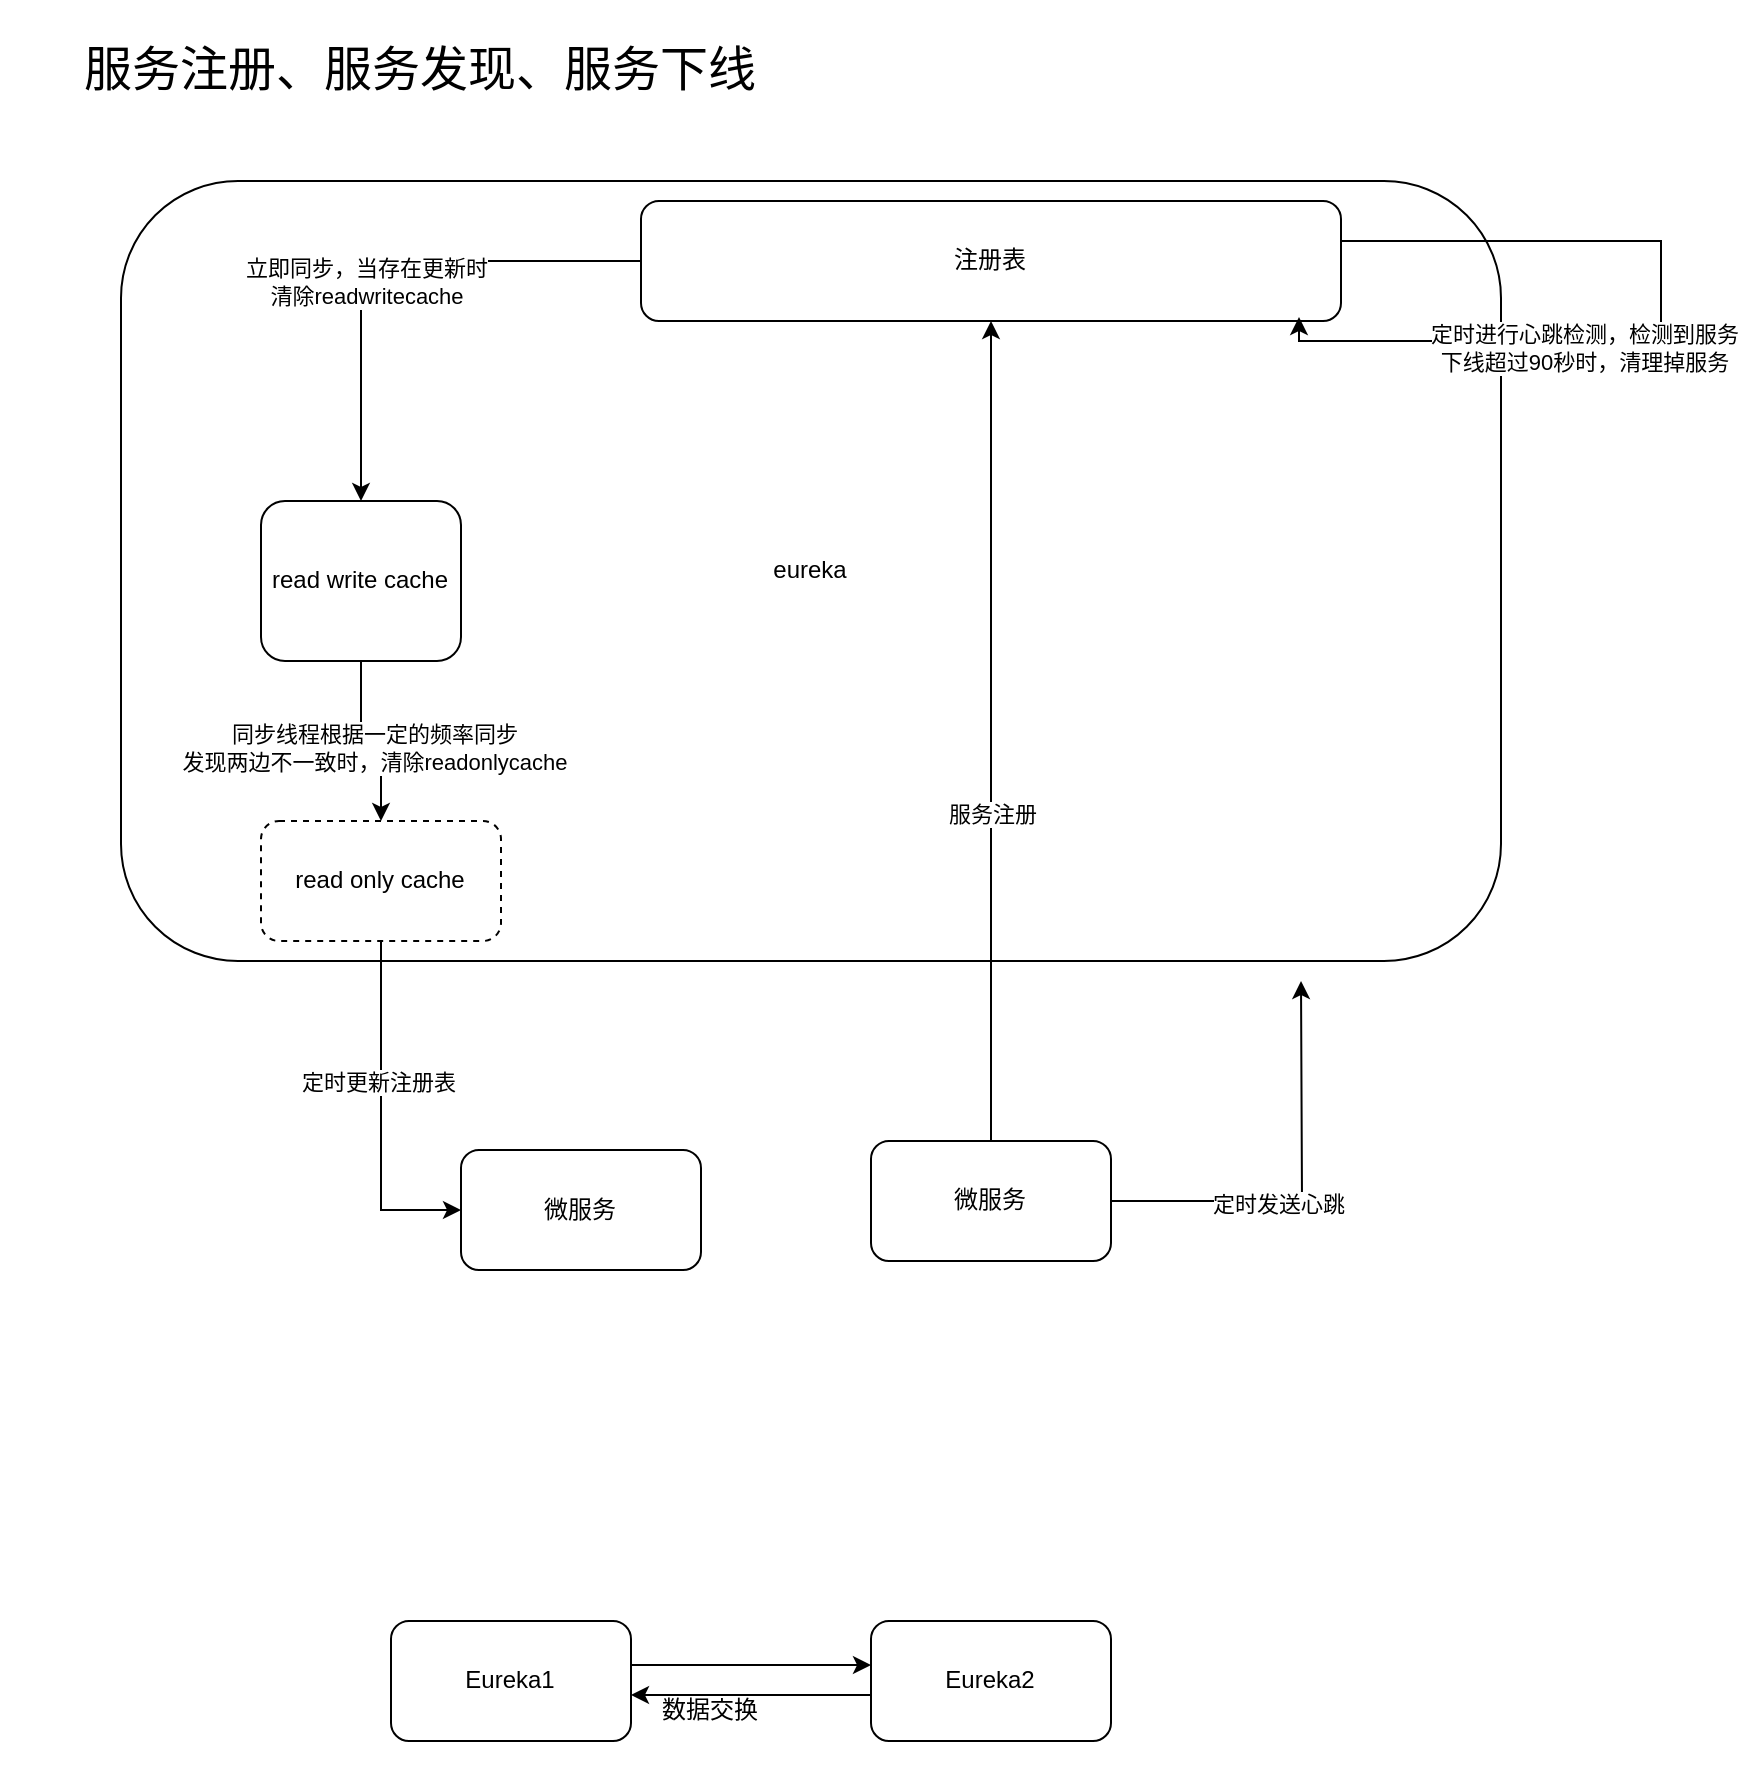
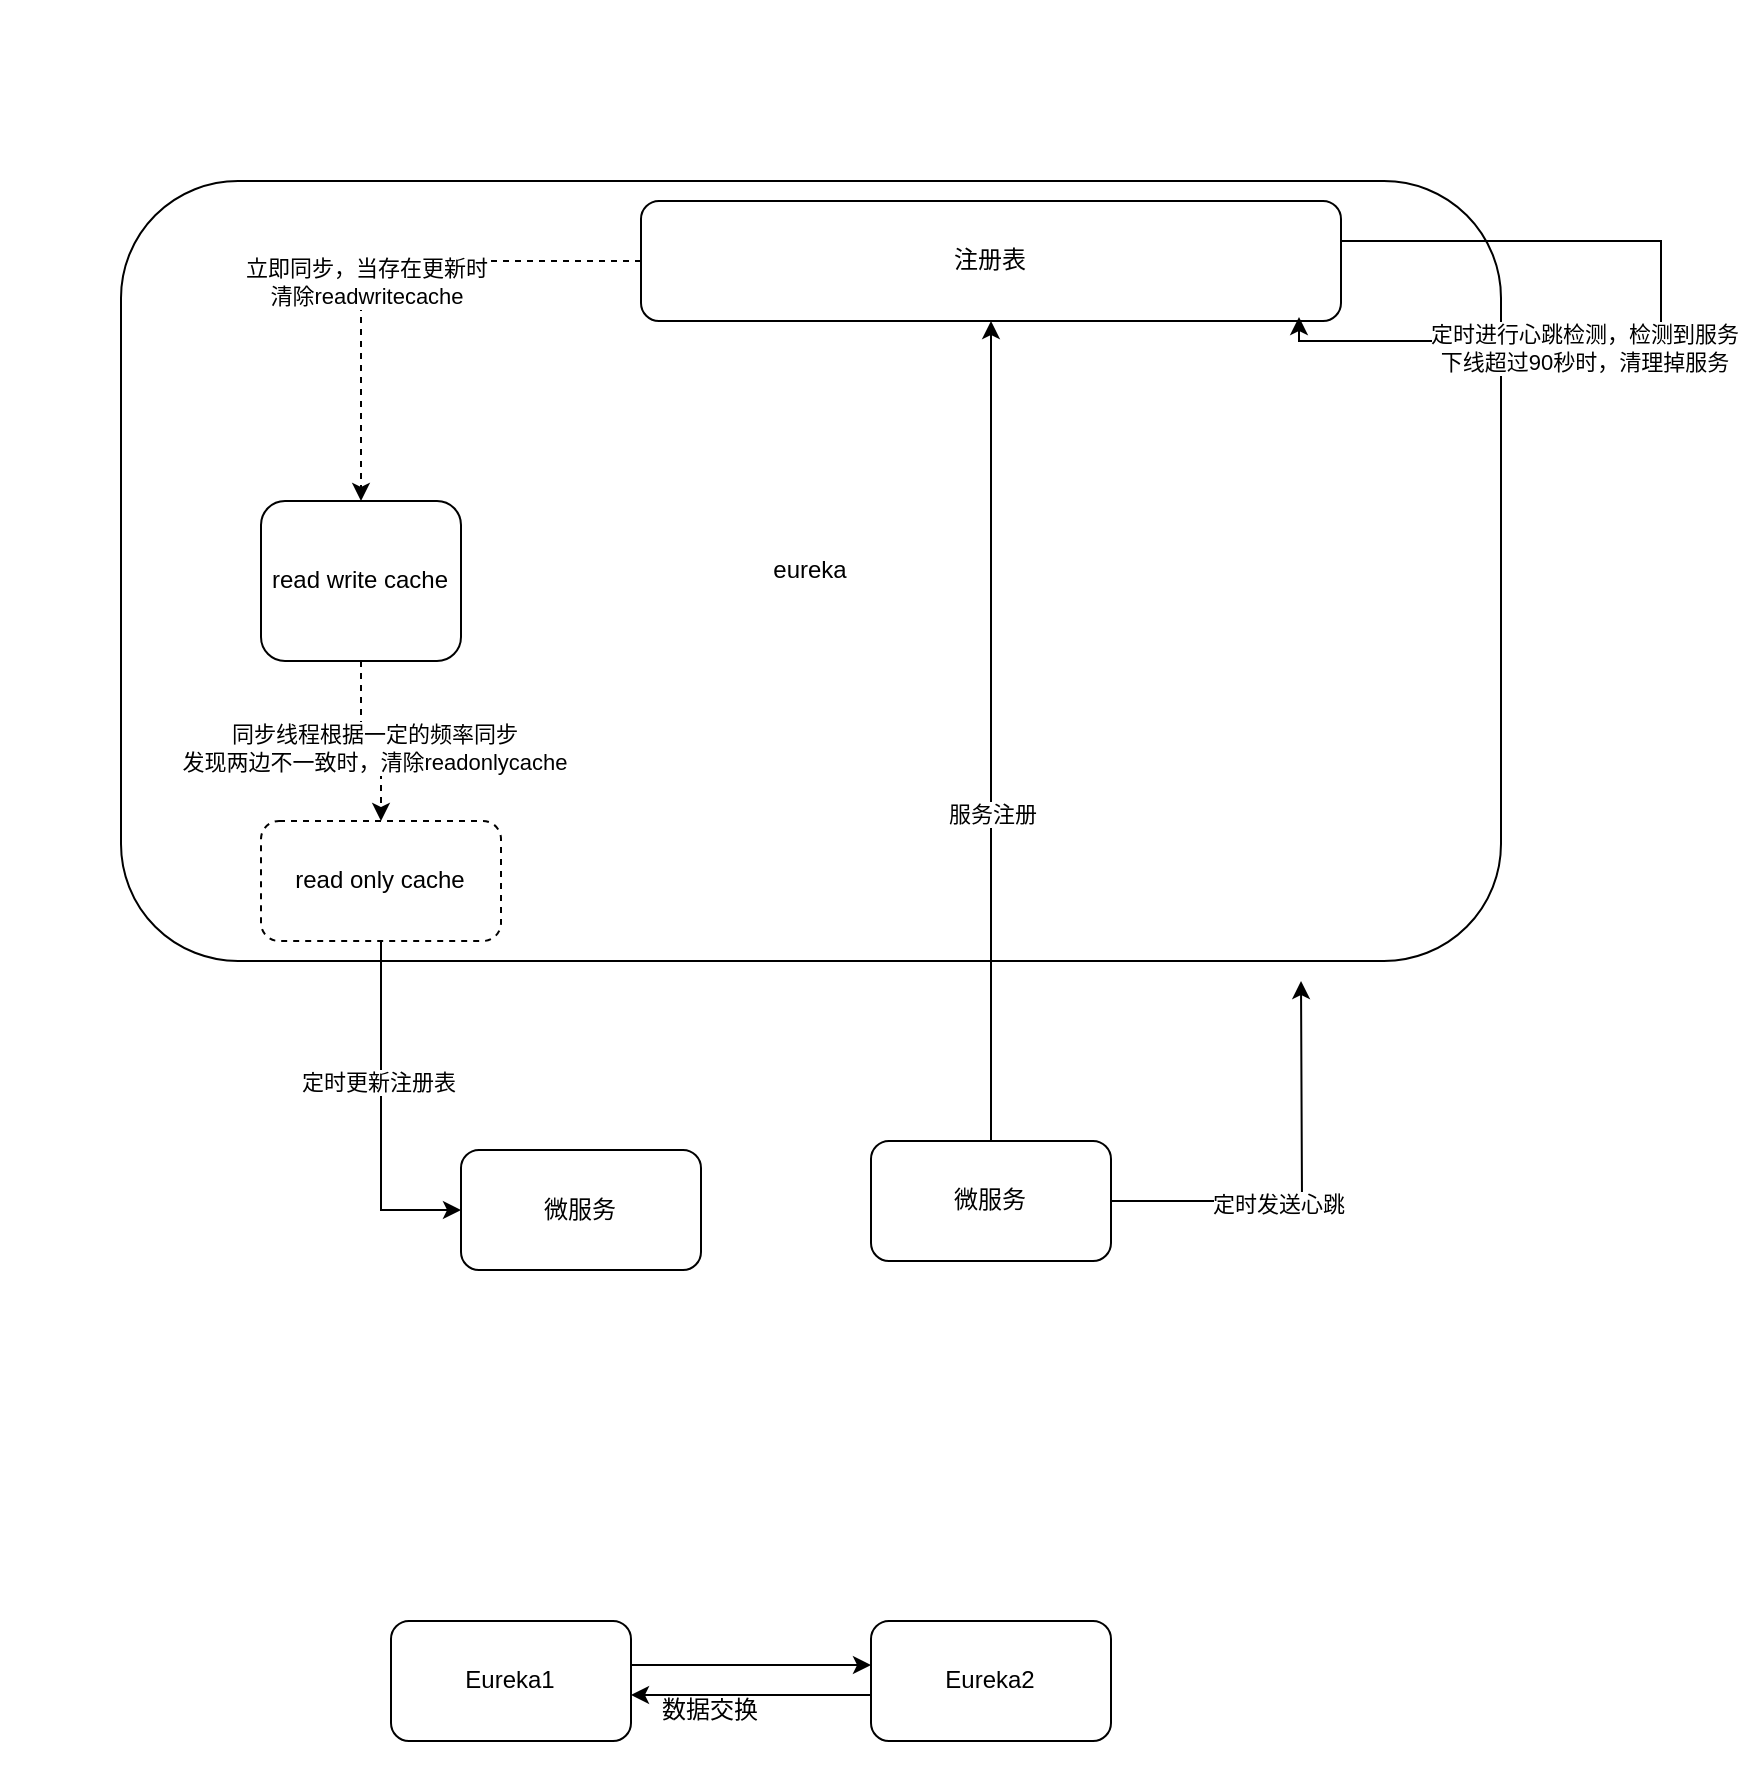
(421, 71) -> none
(361, 397) -> (361, 397)
(361, 693) -> (361, 693)
